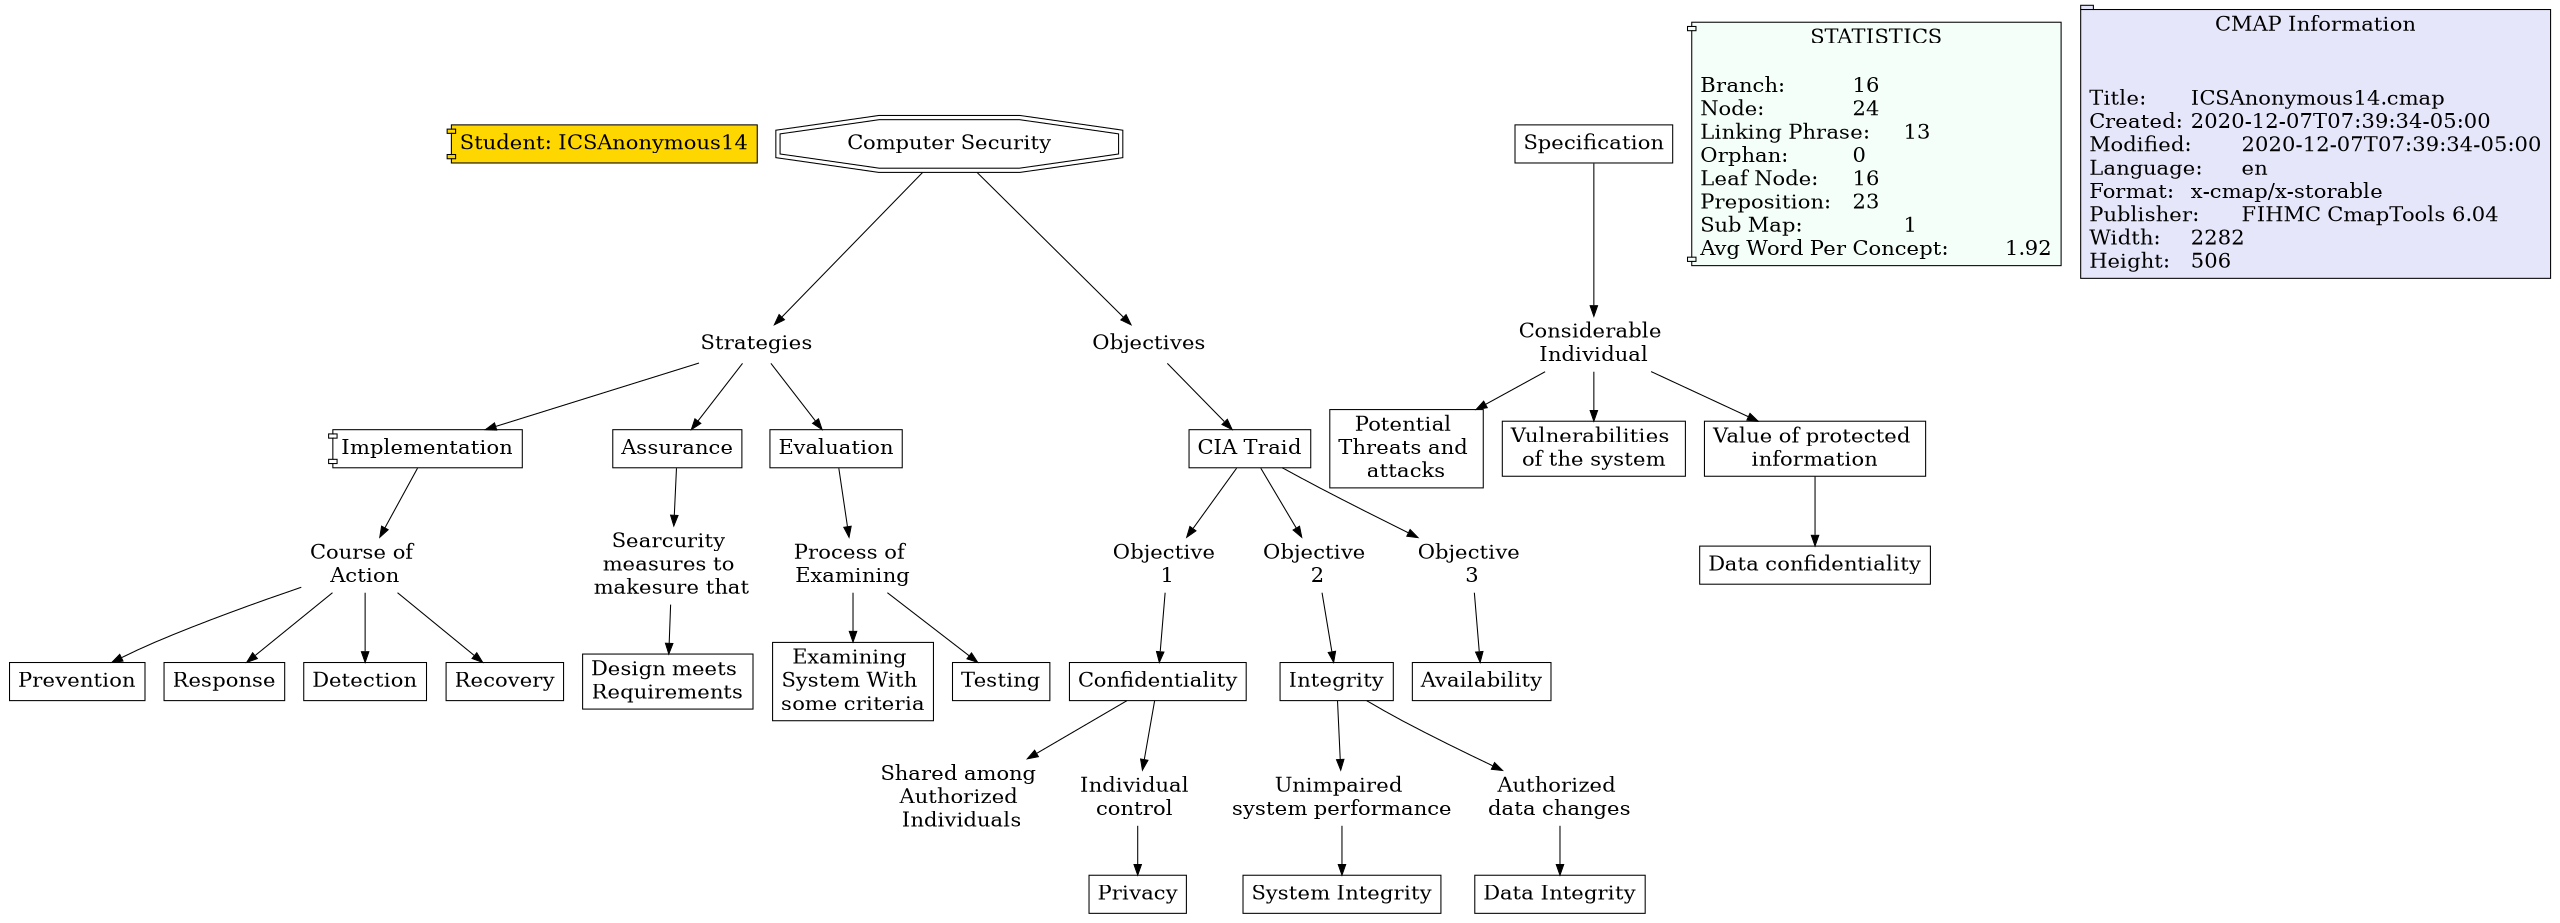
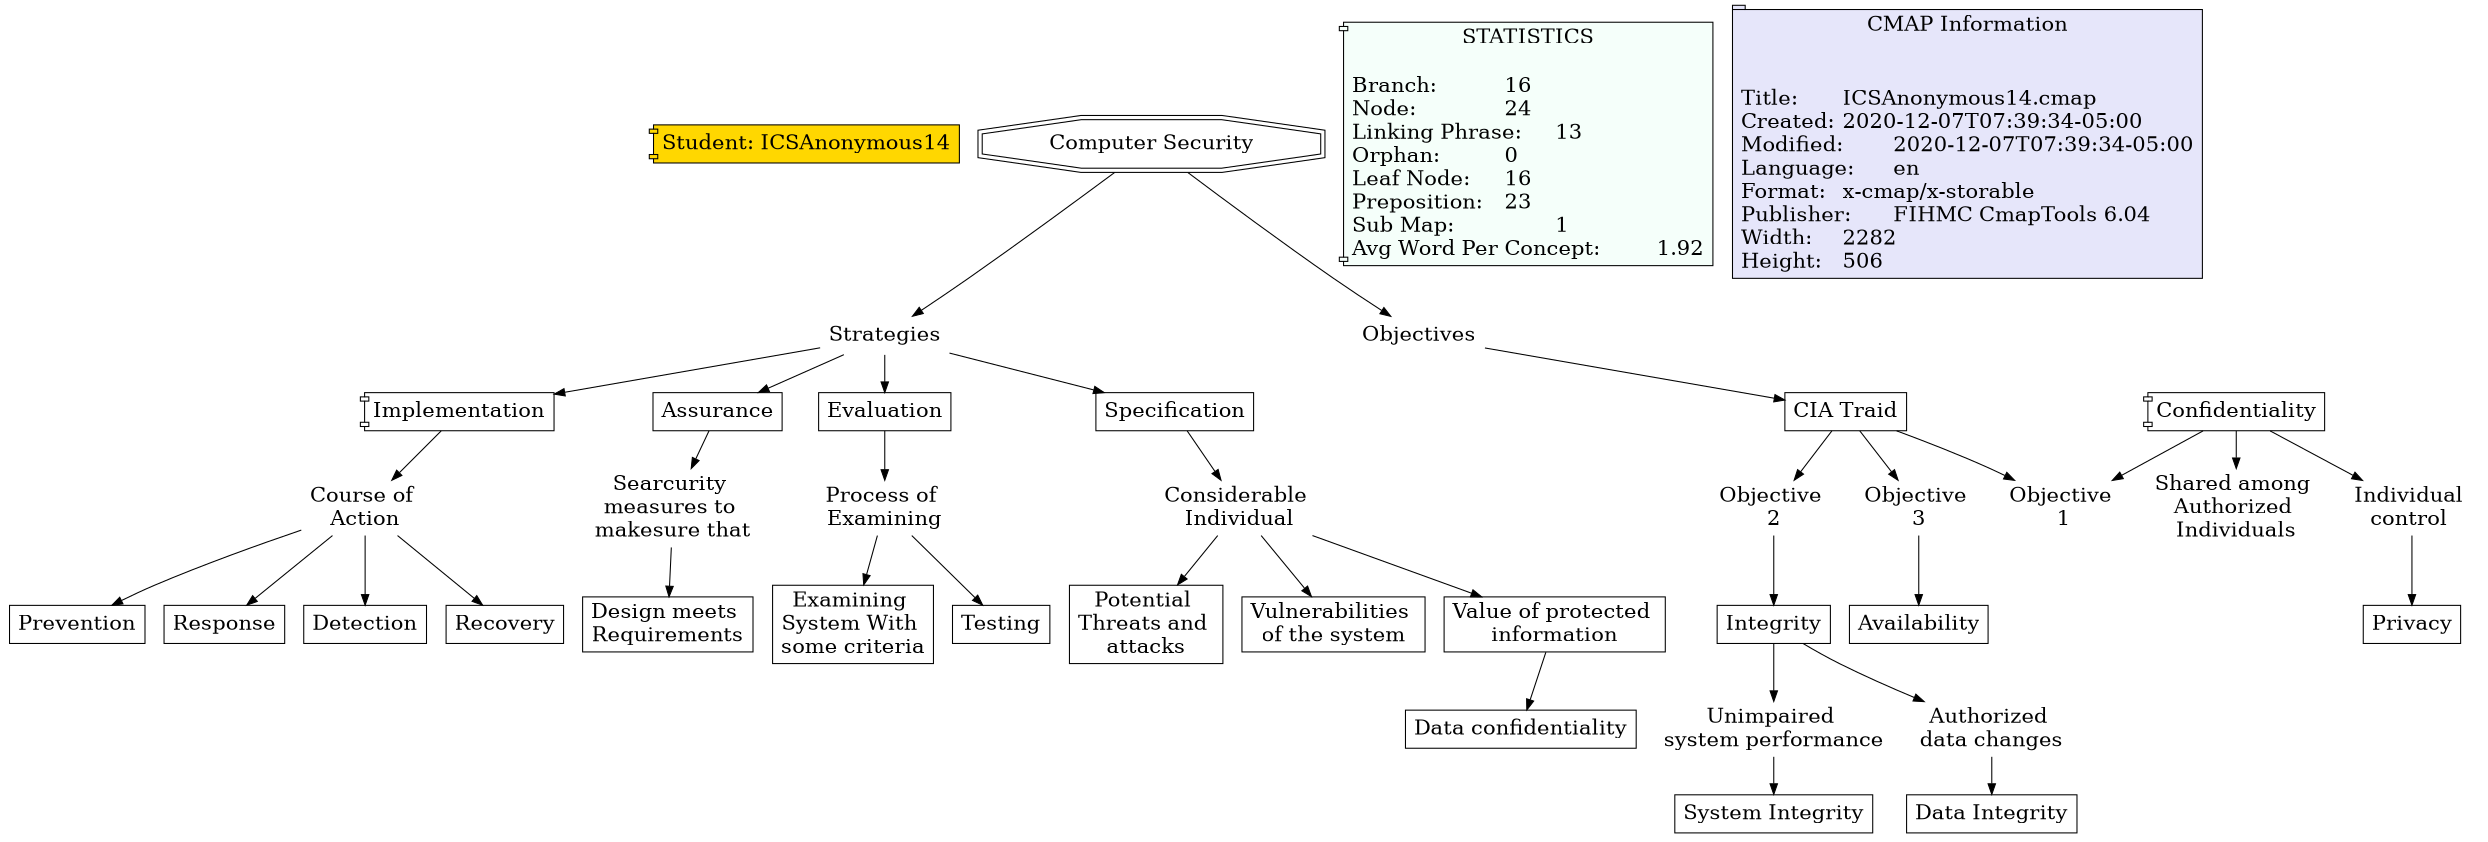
none -> (1022, 372)
(1163, 622) -> (2162, 453)
(1158, 682) -> (2236, 412)
